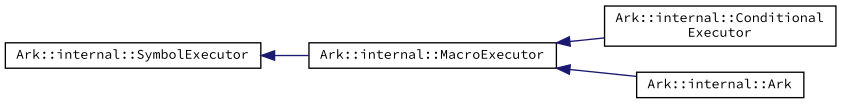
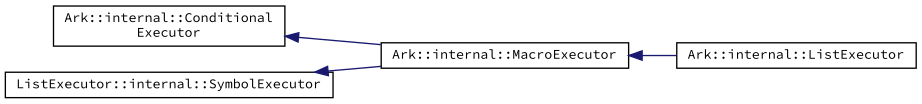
(587, 40) -> (340, 41)
(133, 56) -> (169, 85)
(720, 85) -> (796, 56)
